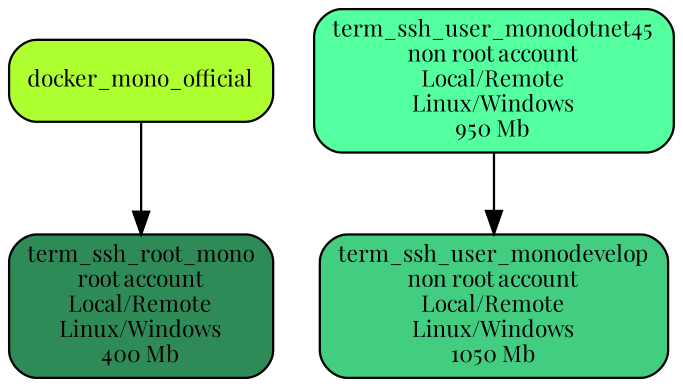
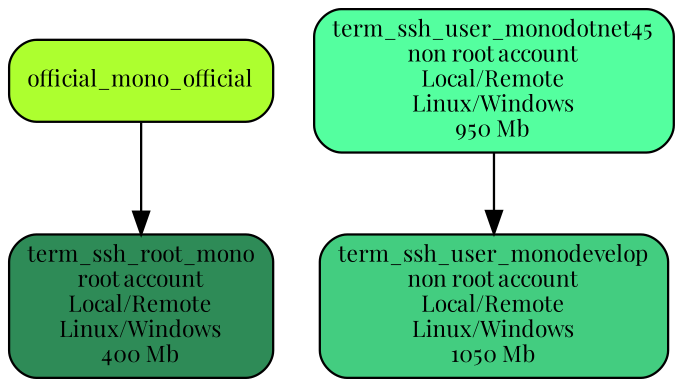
(141, 81) -> (141, 81)
